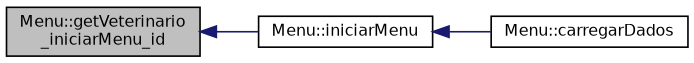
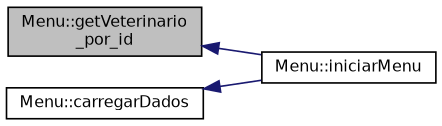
(103, 32) -> (105, 32)
(470, 32) -> (241, 83)
